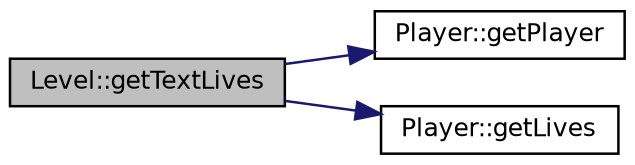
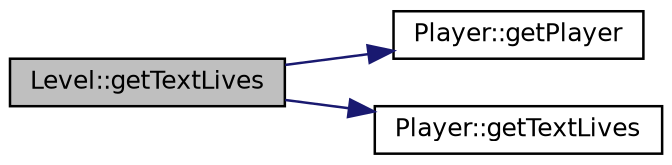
(500, 130) -> (518, 130)
